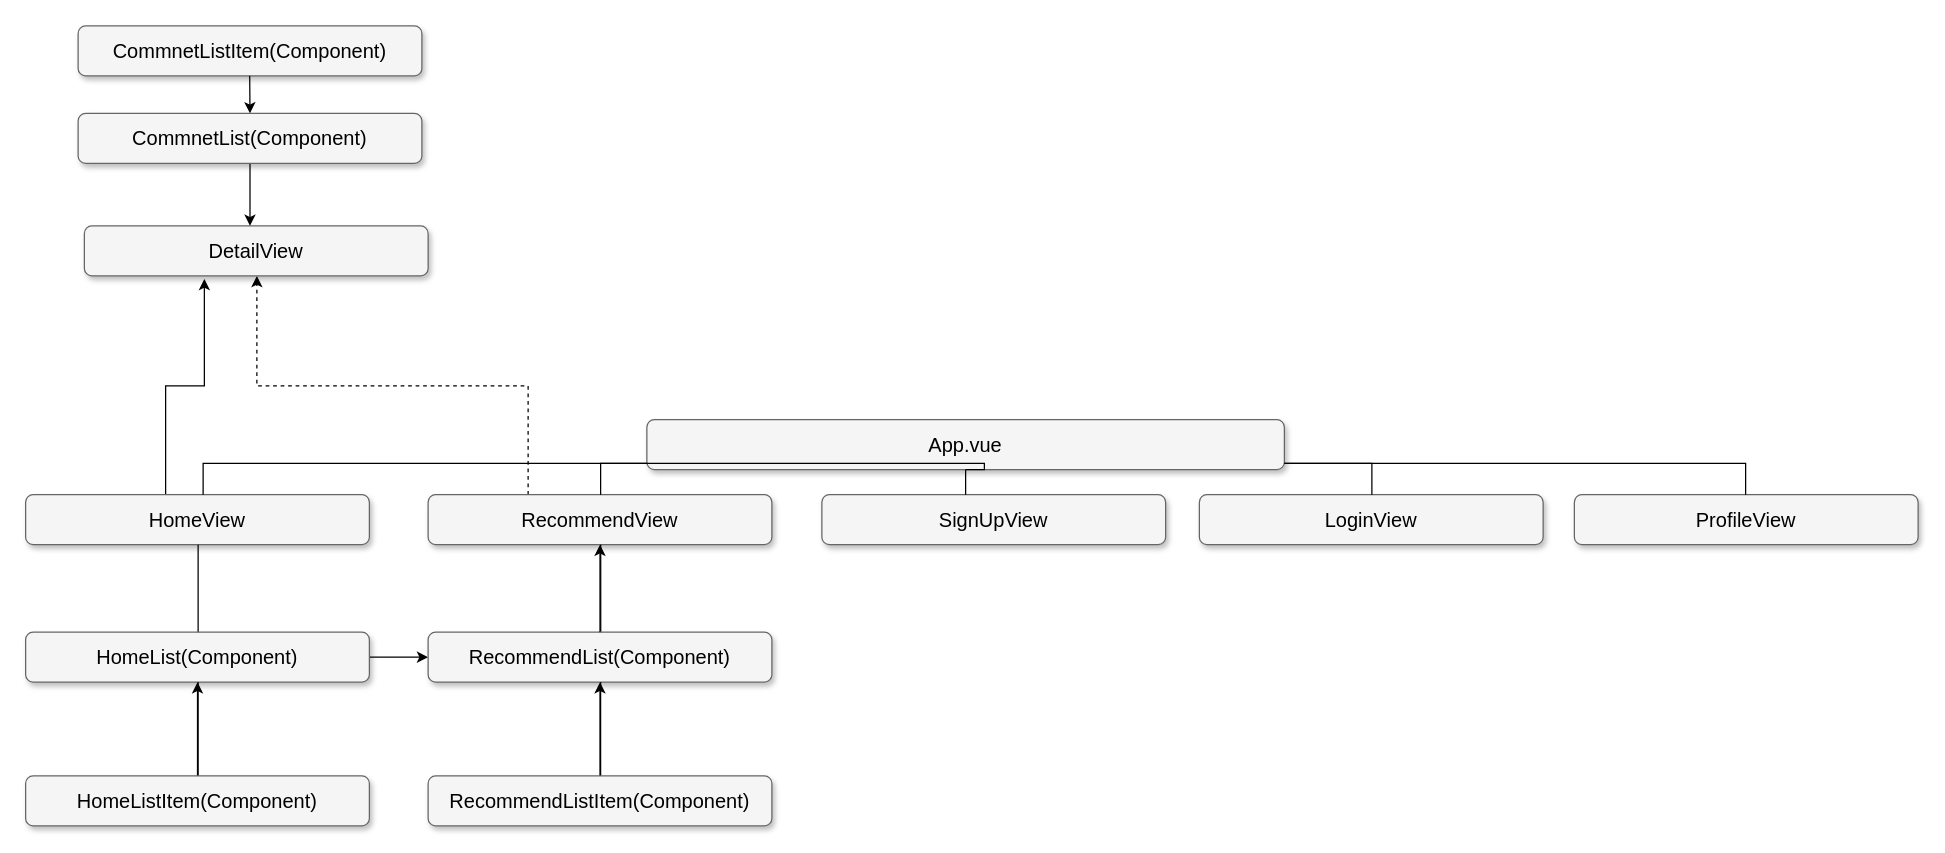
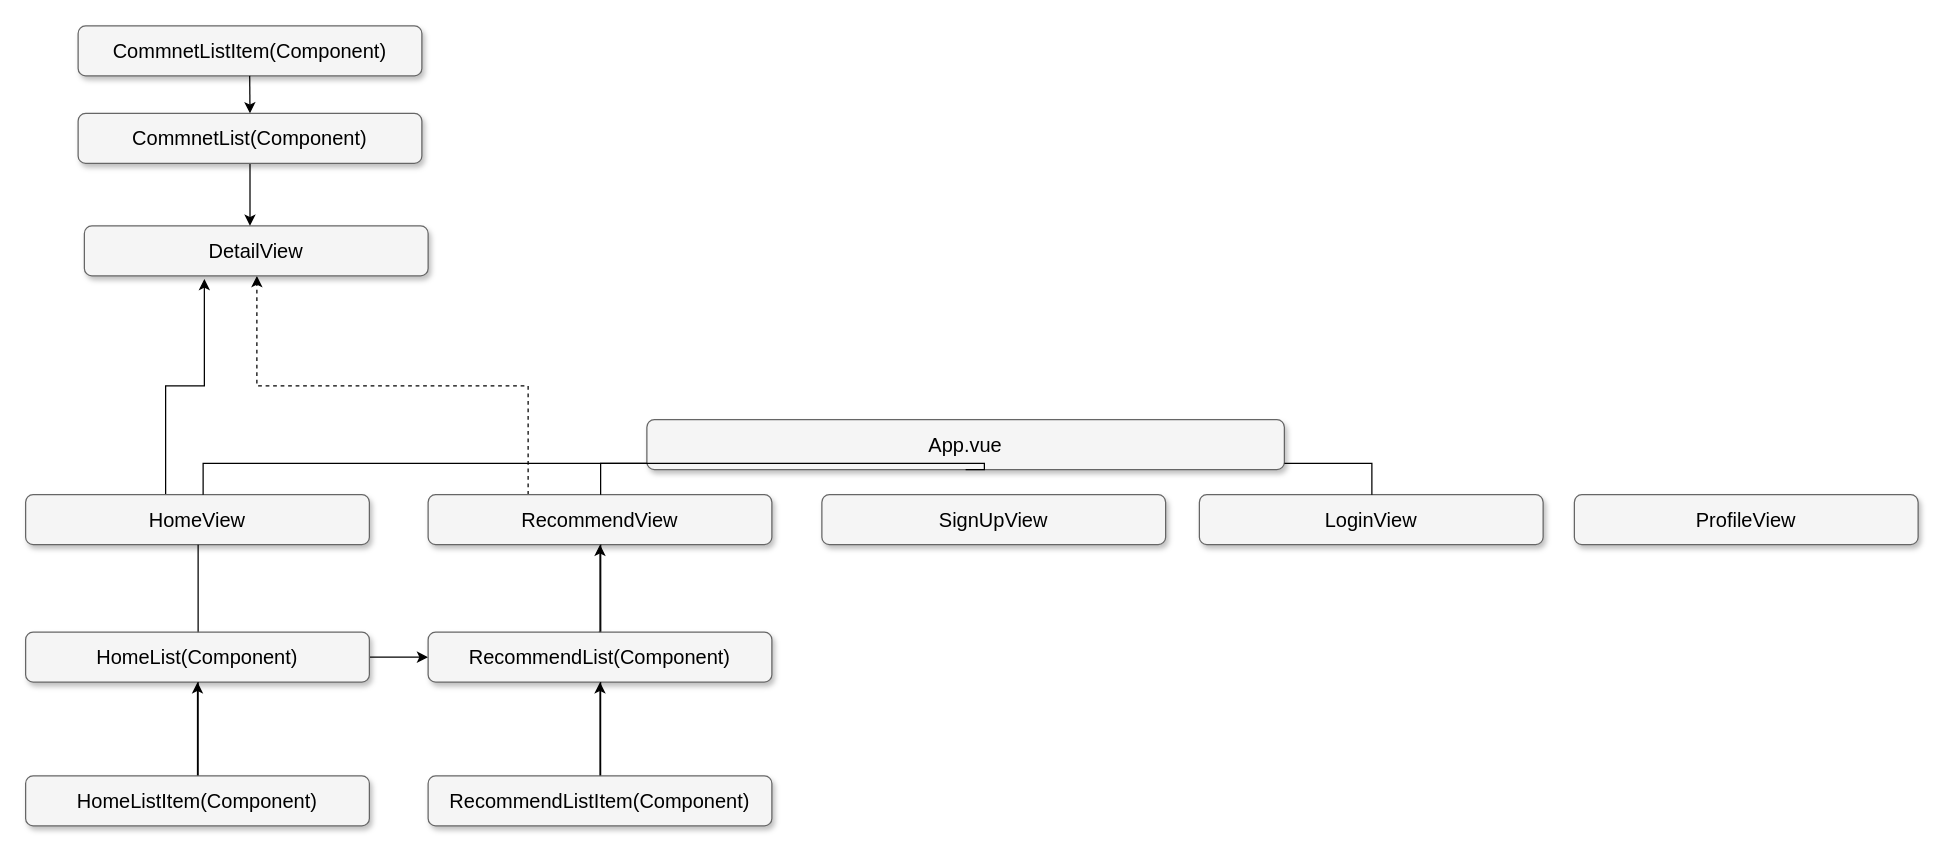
(1576, 463) -> none
(966, 483) -> none
